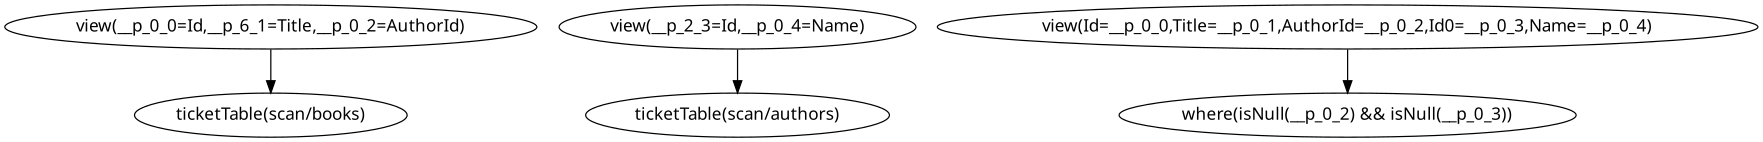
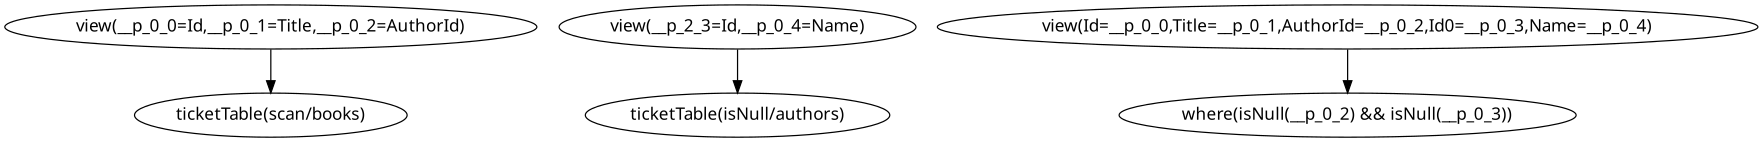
(271, 27) -> (271, 27)
(738, 115) -> (738, 115)
